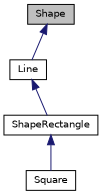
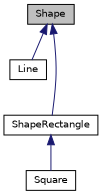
(42, 102) -> (56, 75)
